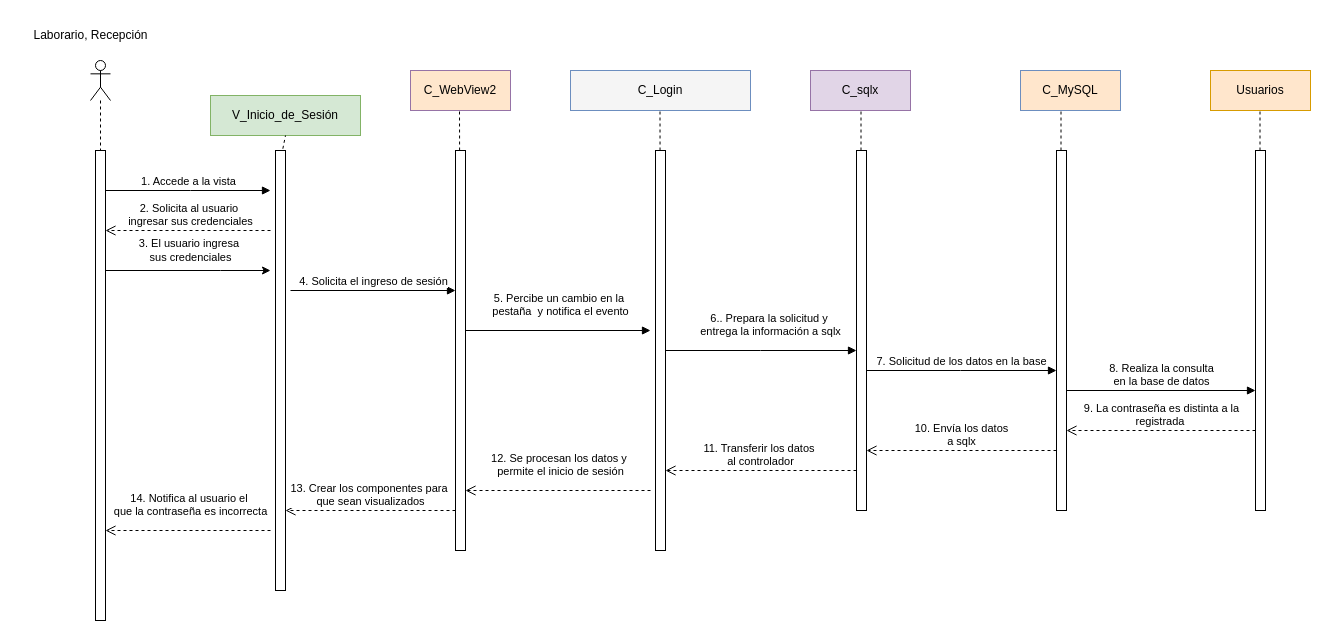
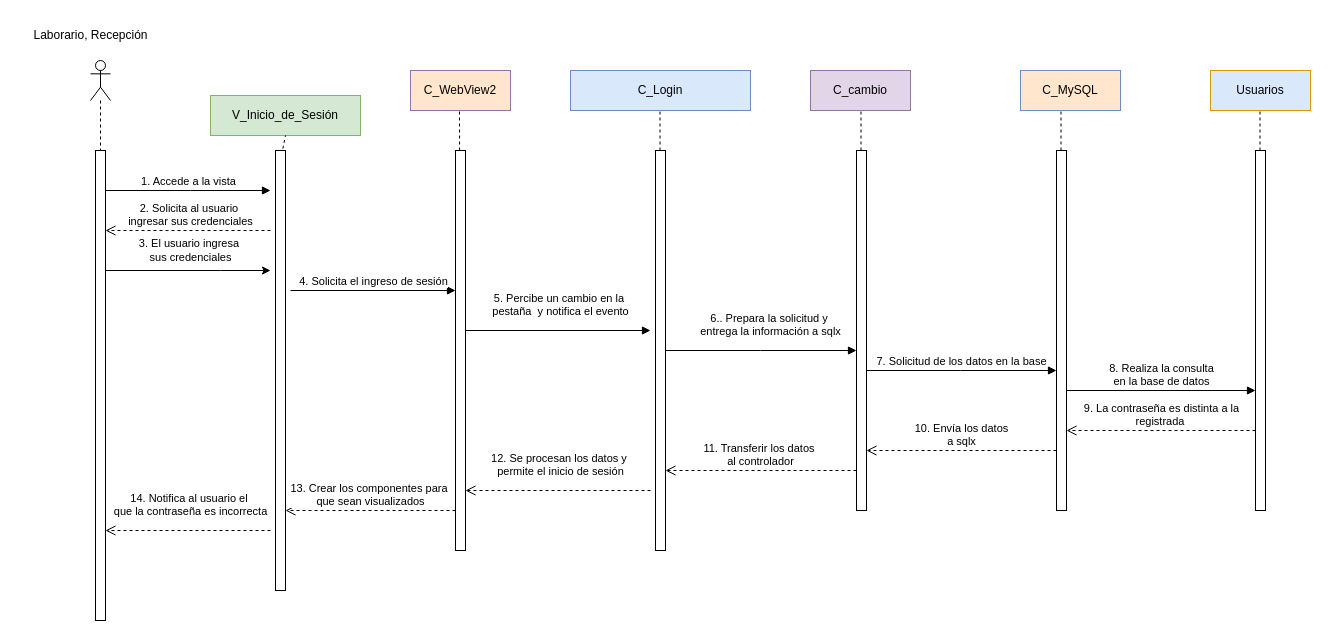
(661, 91) -> (661, 91)
(861, 91) -> (861, 91)
(1261, 91) -> (1261, 91)
